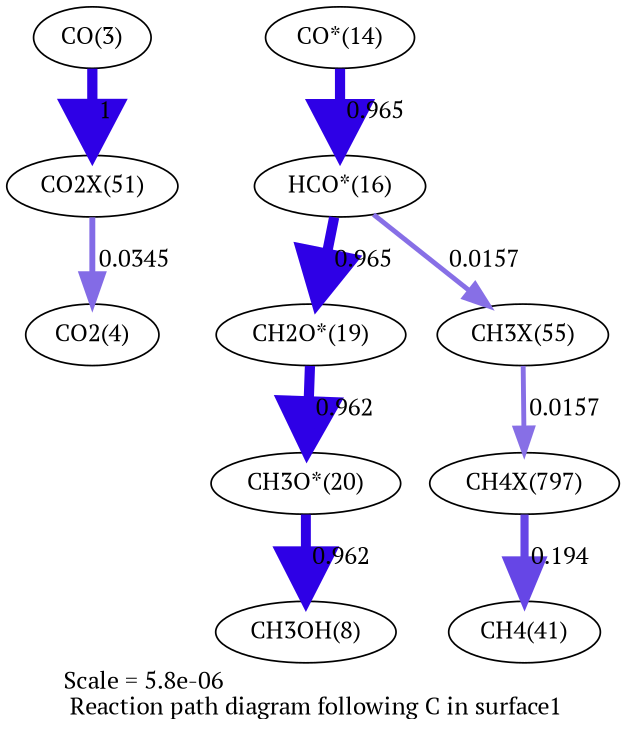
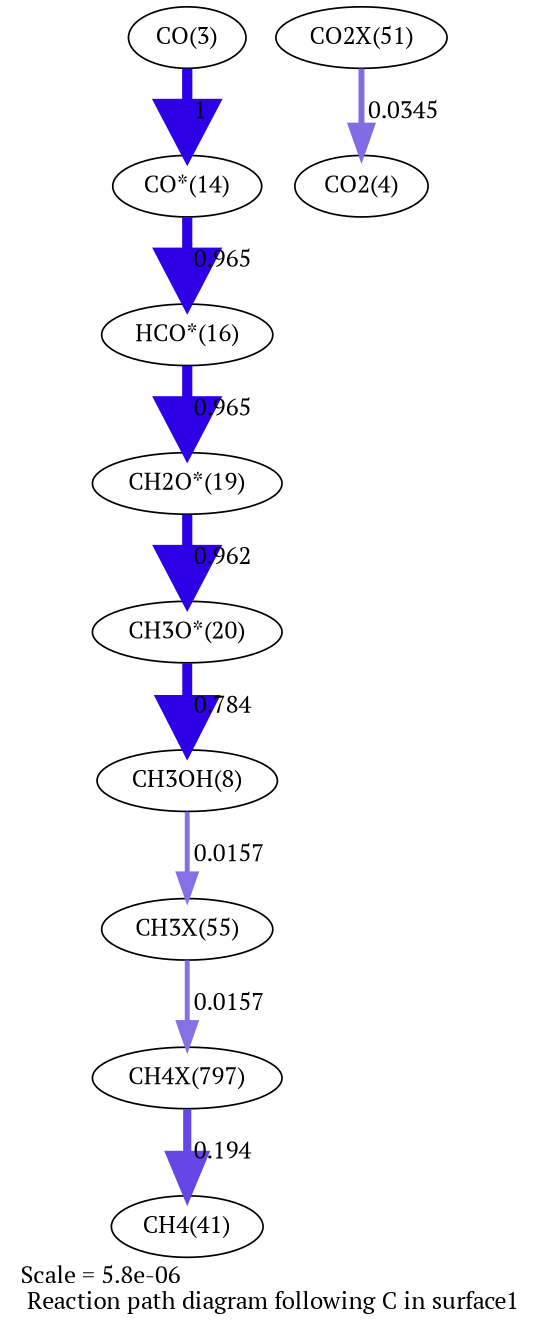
(92, 86) -> (187, 86)
(422, 253) -> (187, 843)
(338, 558) -> (220, 706)
